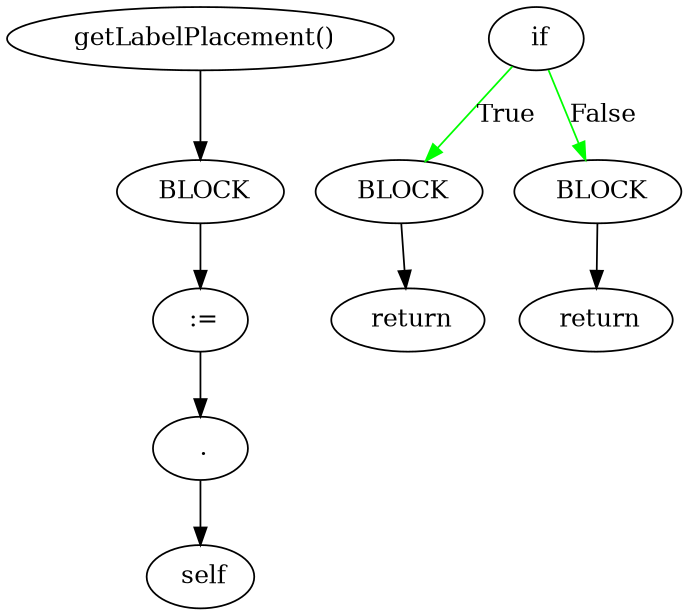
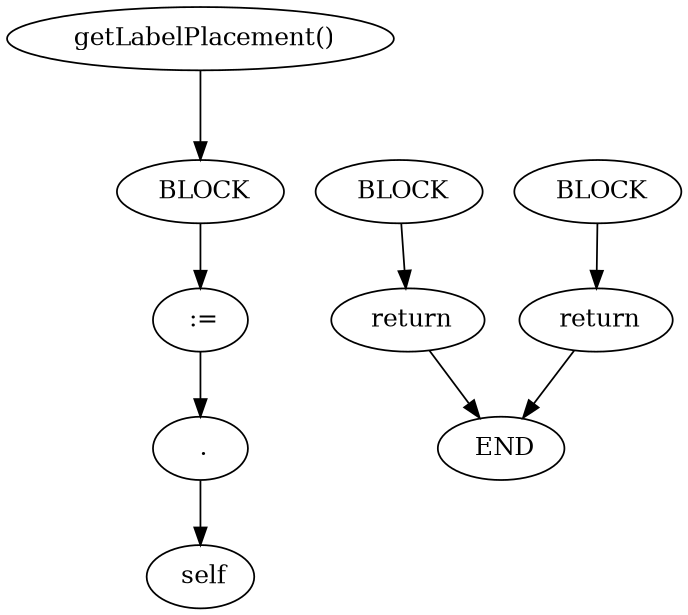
(536, 39) -> none
none -> (501, 448)
